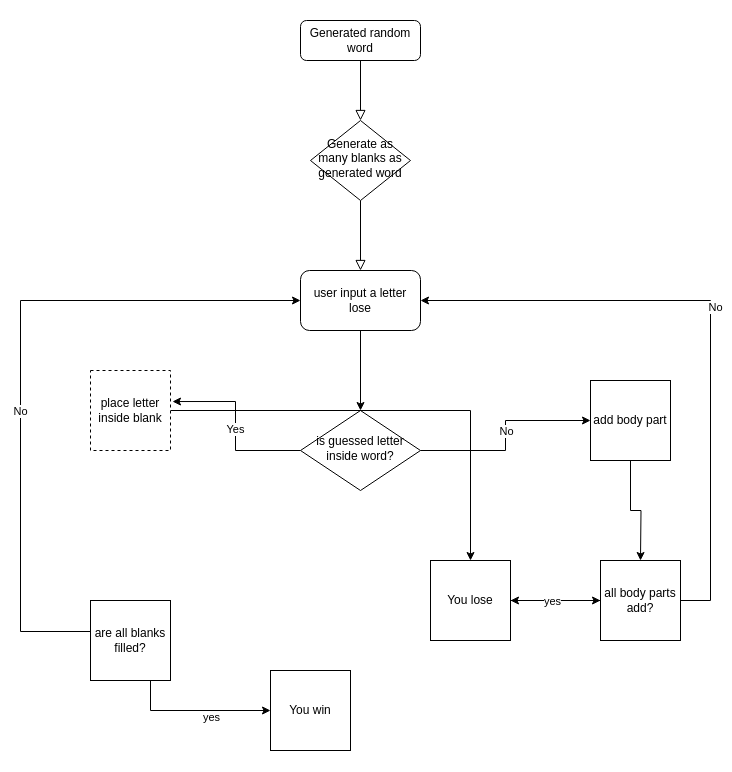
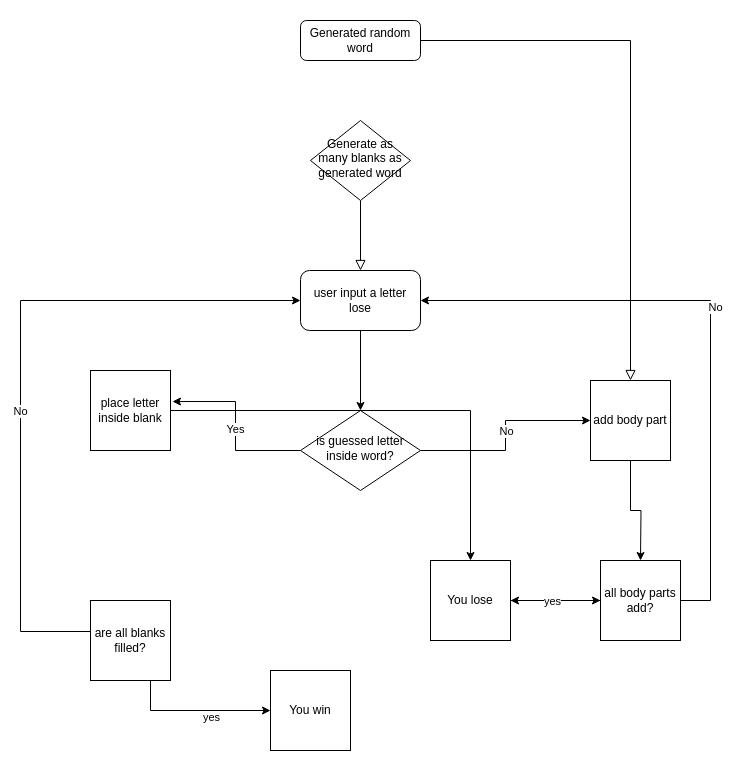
(361, 85) -> (631, 100)
(131, 411) -> (131, 411)
